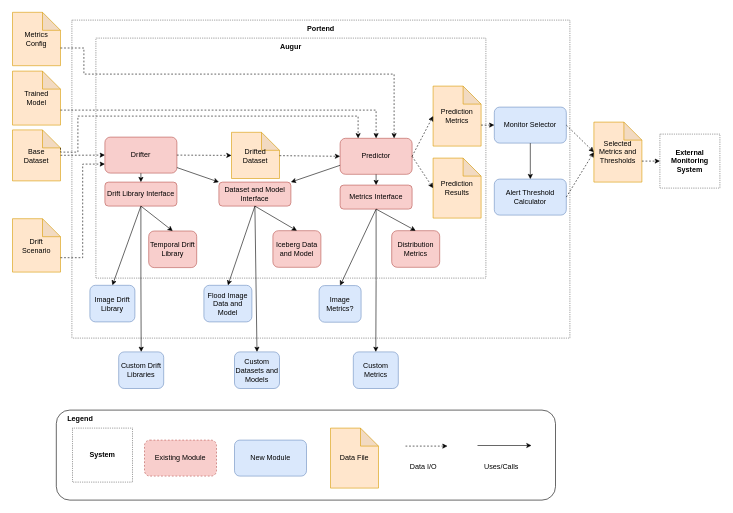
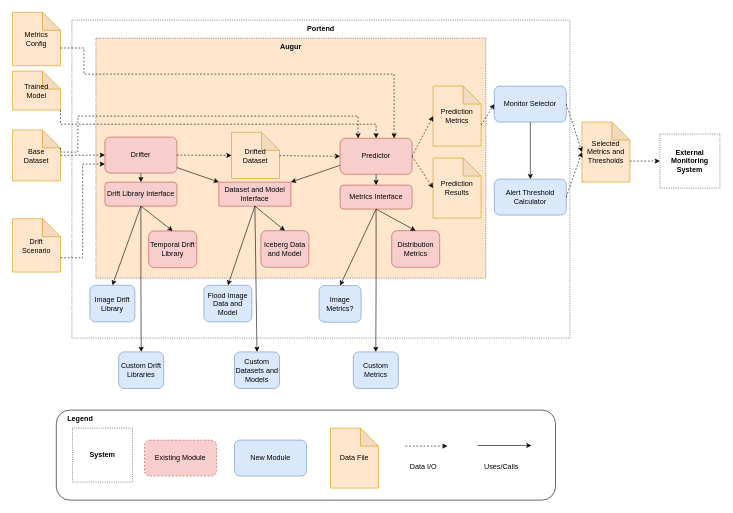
(36, 98) -> (36, 91)
(530, 125) -> (530, 104)
(618, 152) -> (606, 152)
(291, 158) -> (291, 158)
(255, 194) -> (255, 194)
(297, 249) -> (285, 249)
